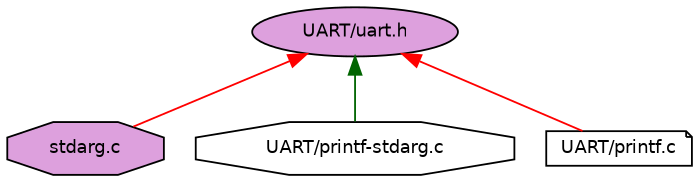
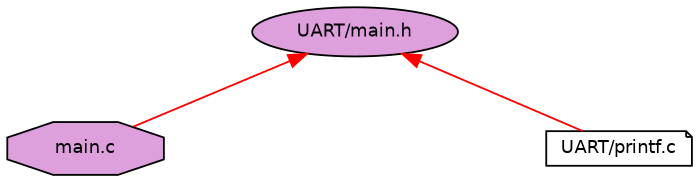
(355, 32) -> (355, 32)
(86, 148) -> (86, 148)
(355, 148) -> none
